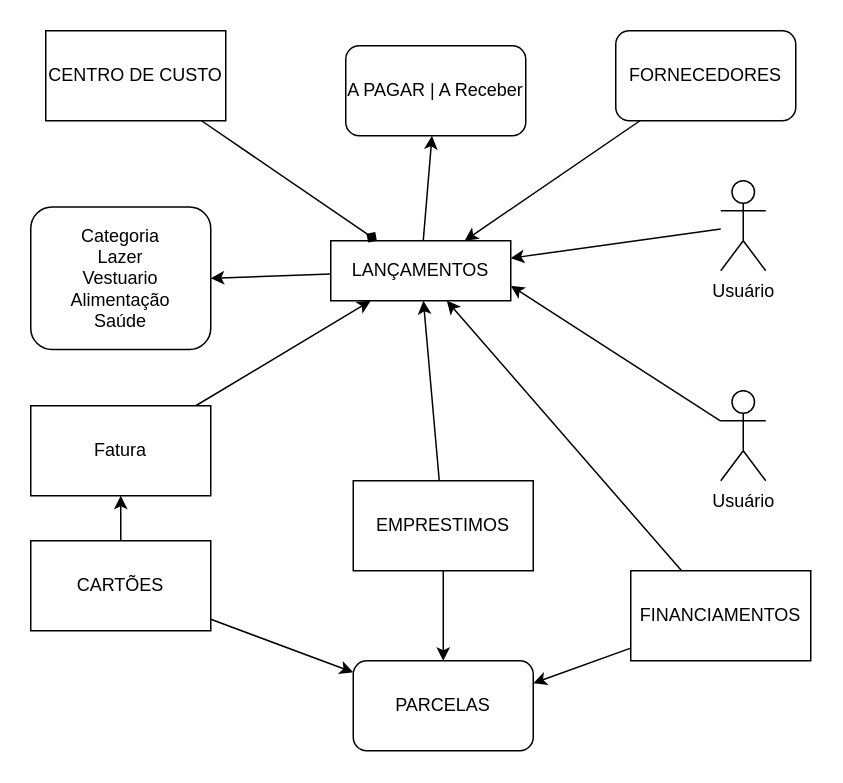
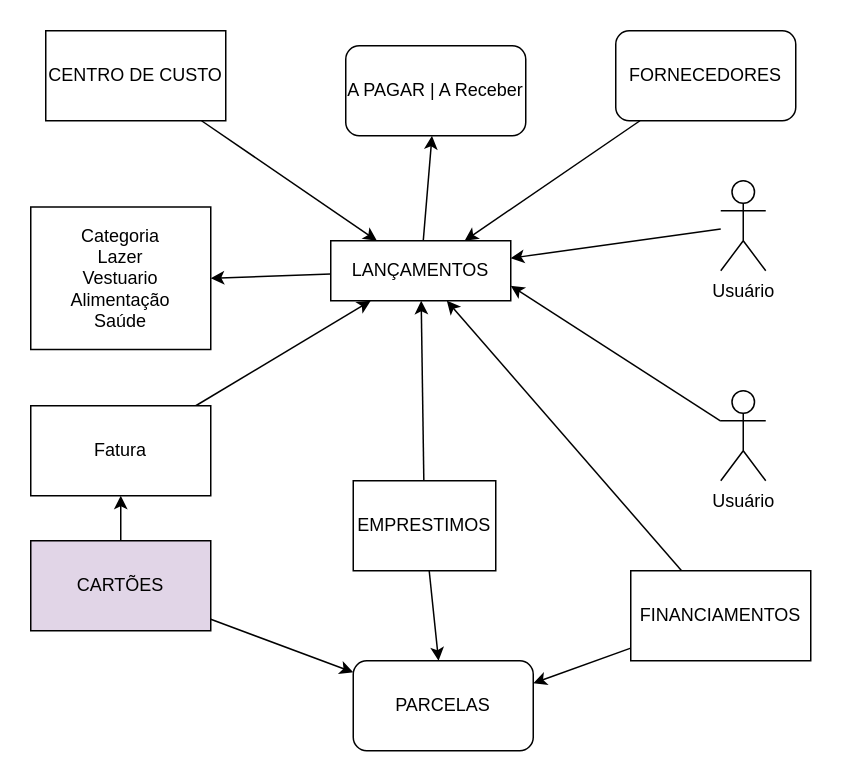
(367, 234) -> (367, 234)
(121, 278) -> (121, 278)
(443, 526) -> (425, 526)
(121, 586) -> (121, 586)
